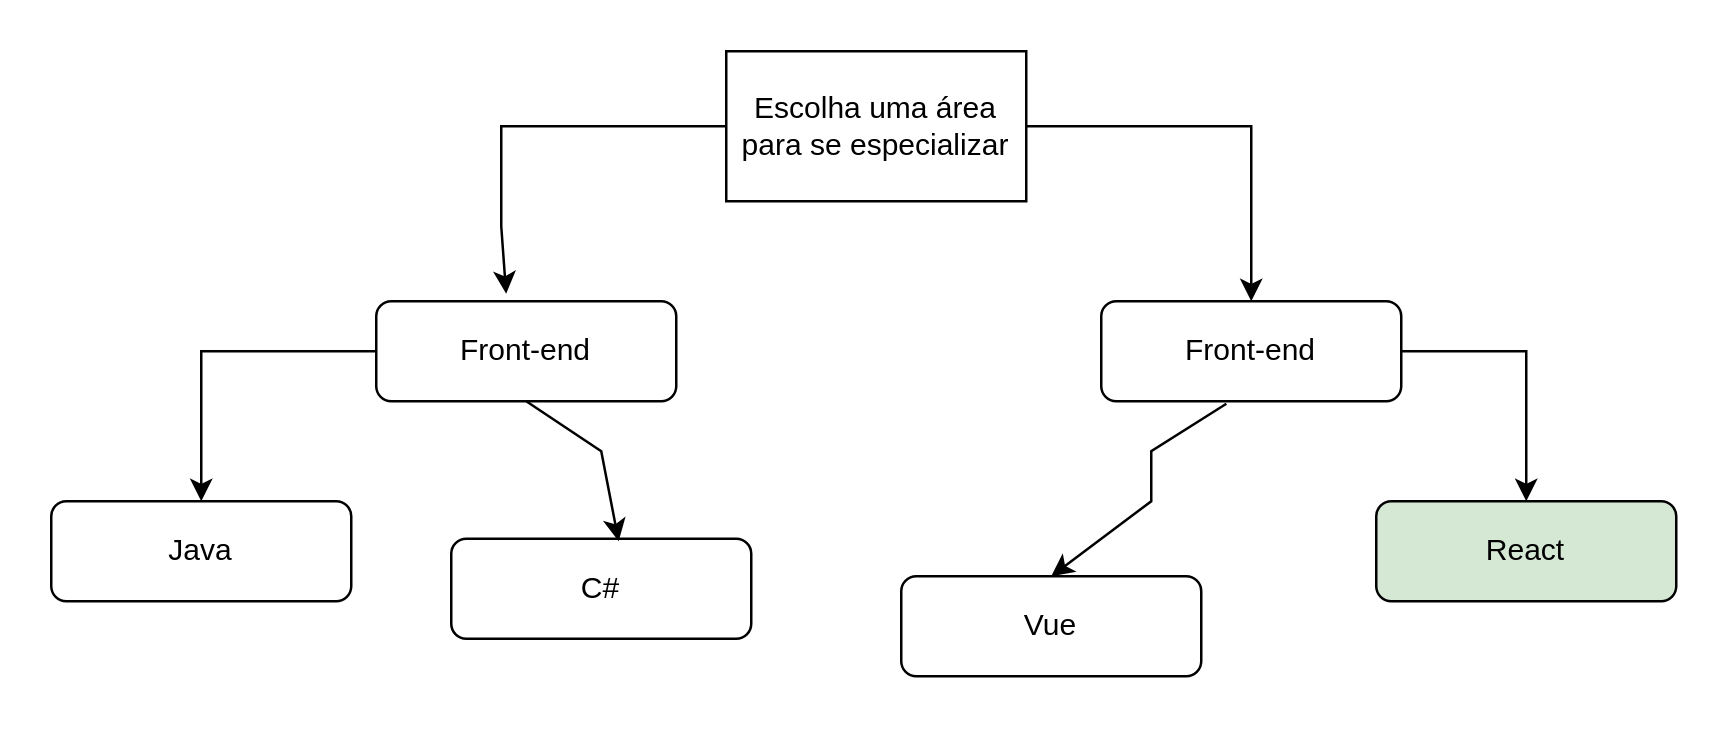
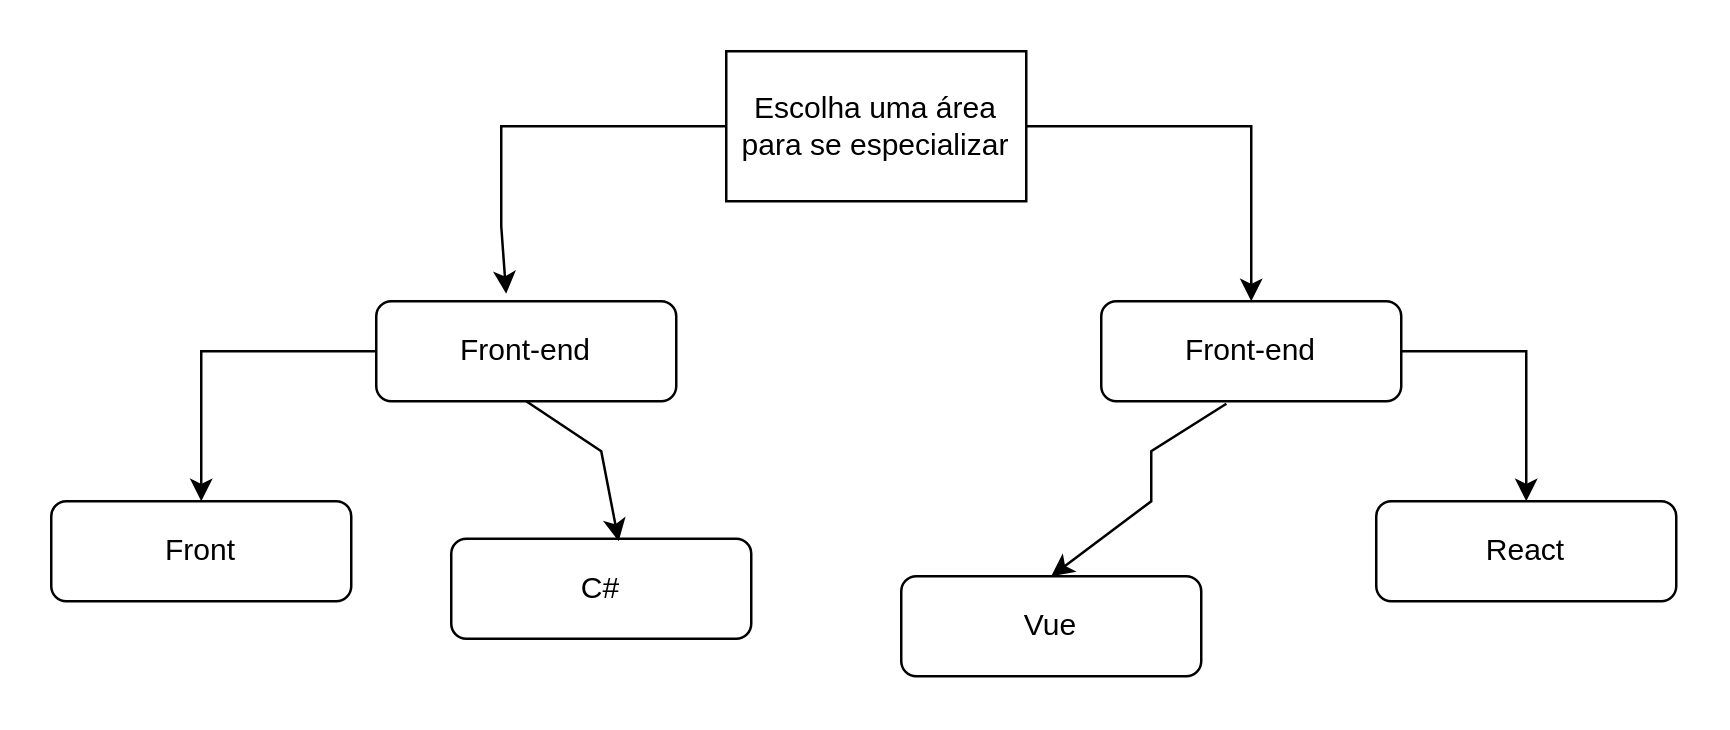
(201, 551) -> (201, 551)
(1526, 551) -> (1526, 551)
